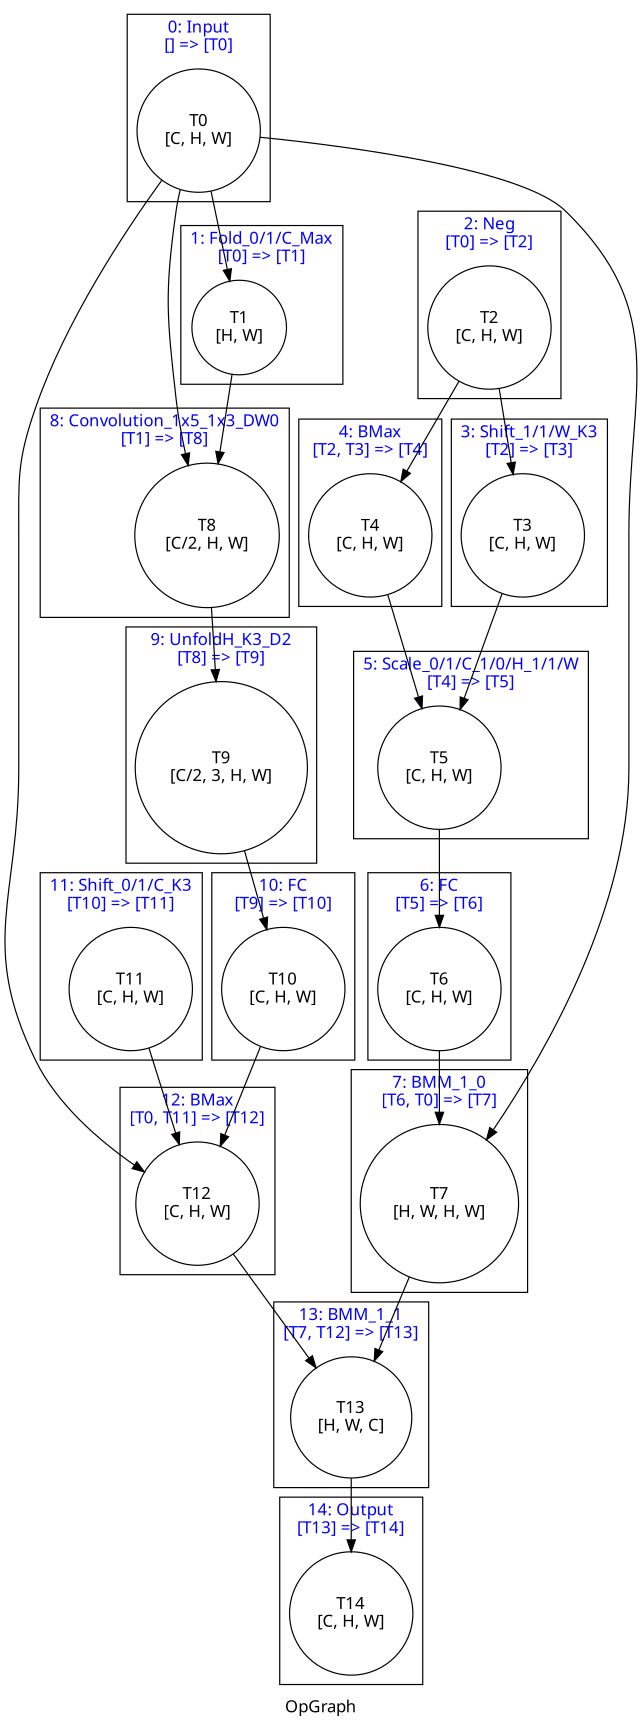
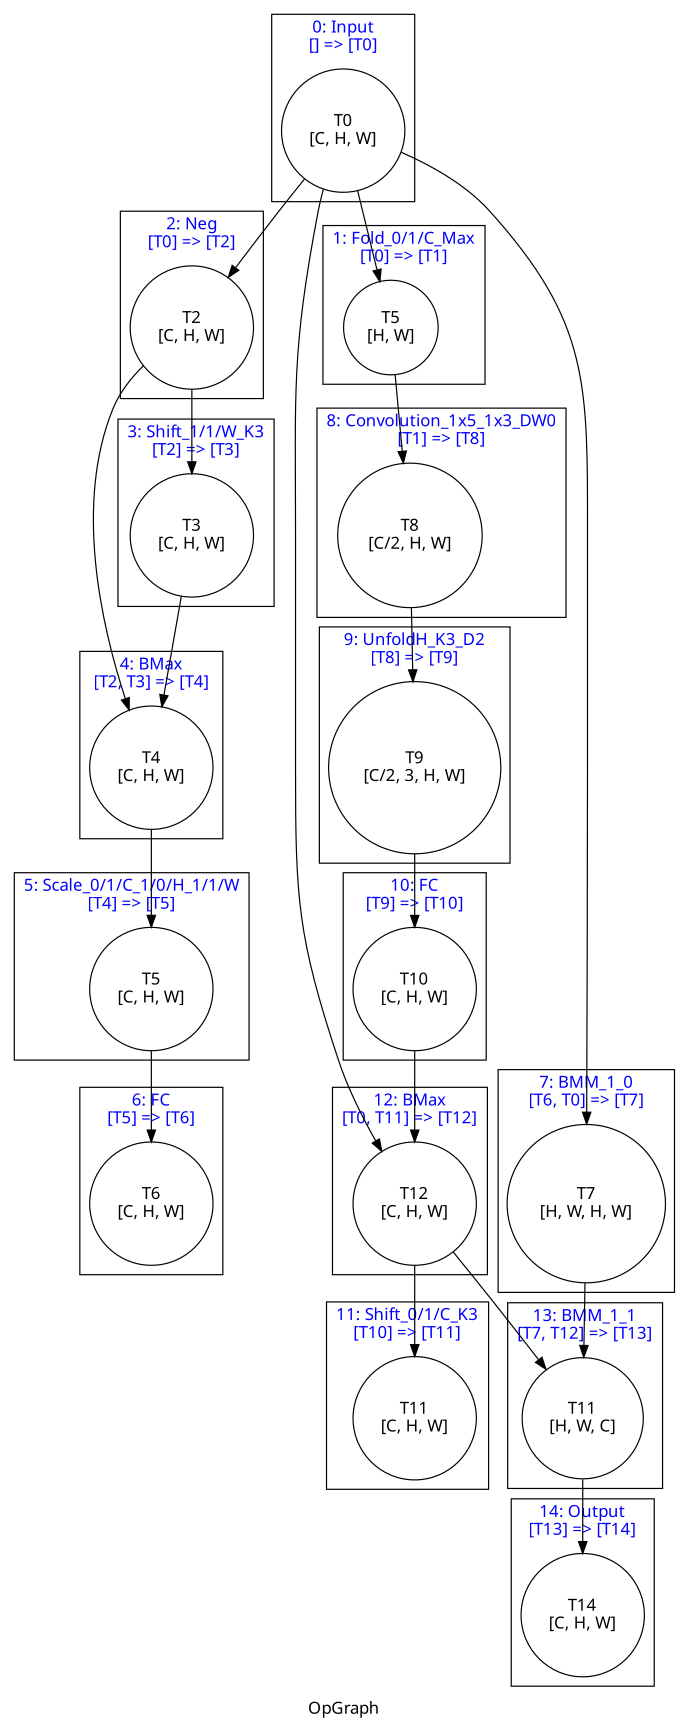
(169, 322) -> (271, 221)
(239, 328) -> (391, 328)
(484, 643) -> (173, 643)
(439, 1082) -> none
(164, 1095) -> (415, 1309)
(351, 1417) -> (583, 1418)
